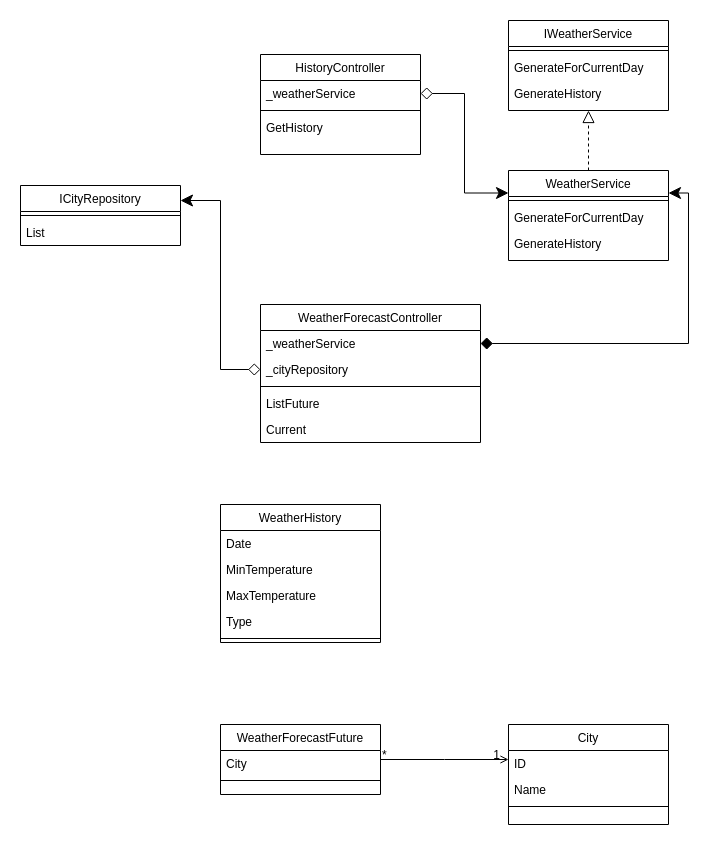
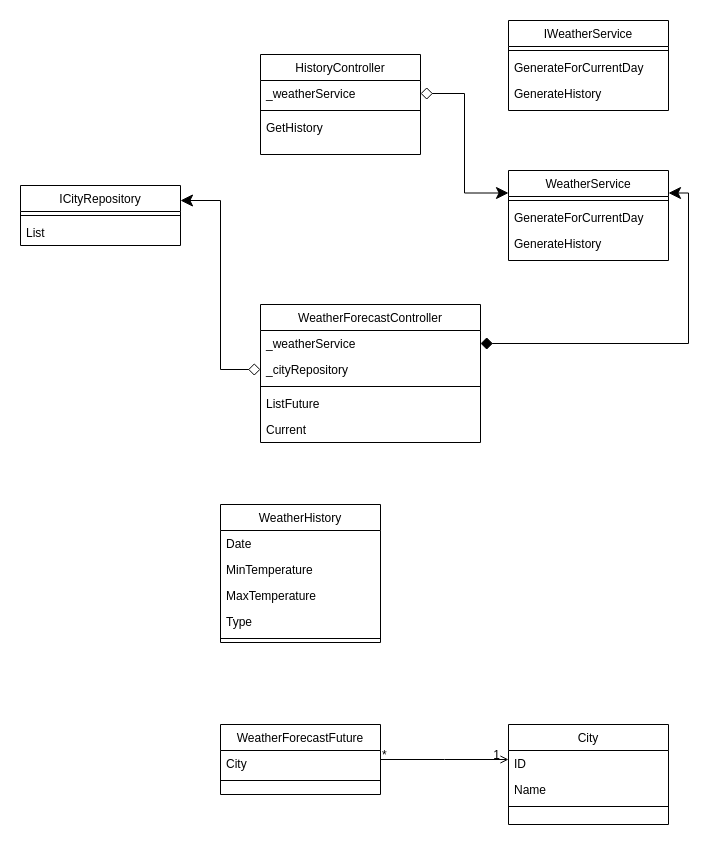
(589, 147) -> none
